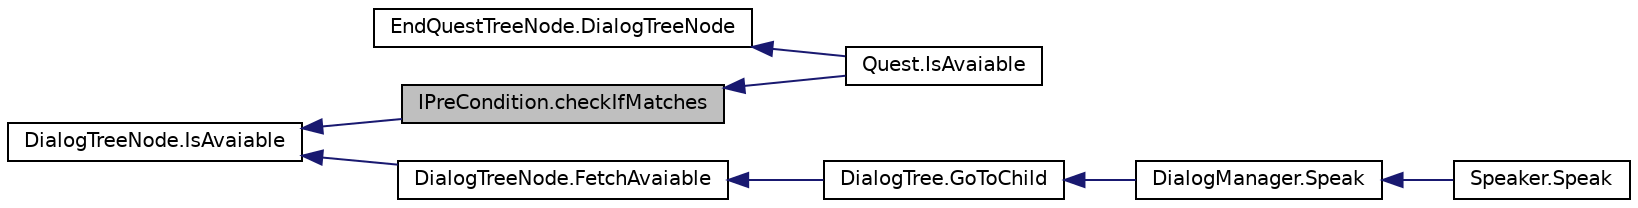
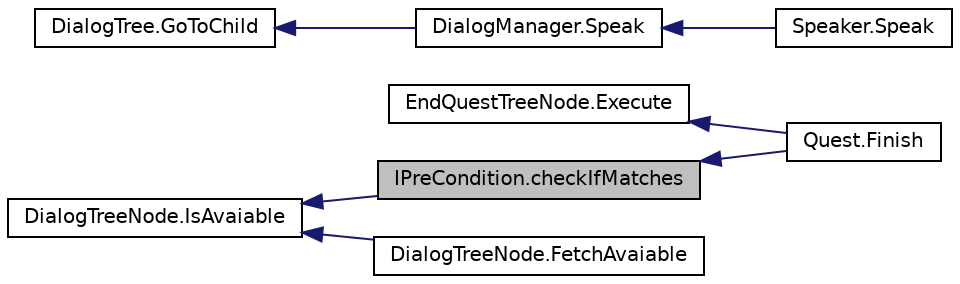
(563, 28) -> (539, 104)
(944, 66) -> (864, 142)
(786, 180) -> none
